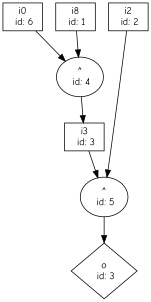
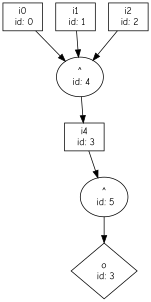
(23, 17) -> (23, 17)
(76, 17) -> (76, 17)
(118, 100) -> (108, 43)
(84, 137) -> (84, 137)
